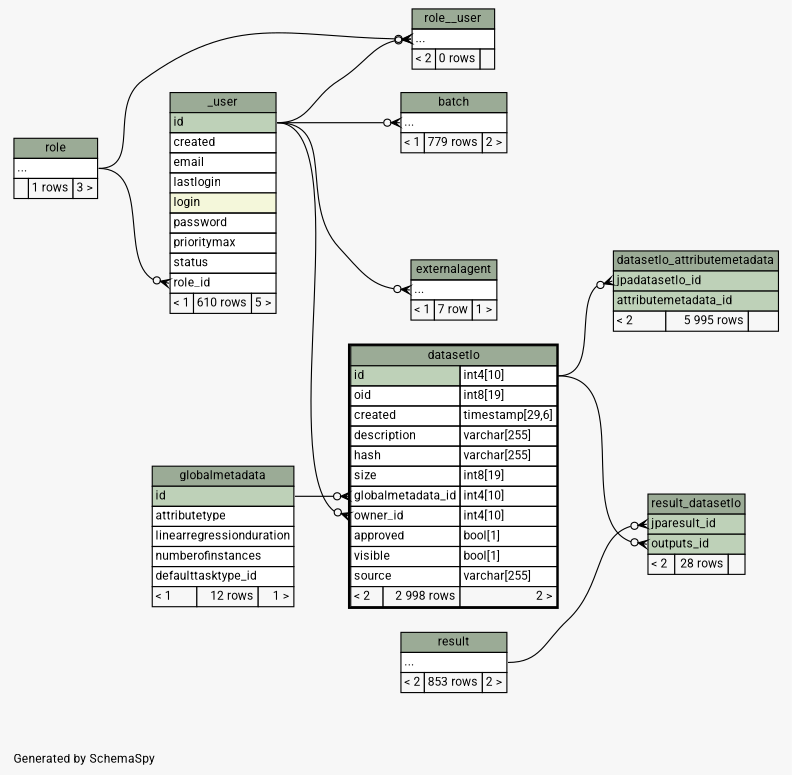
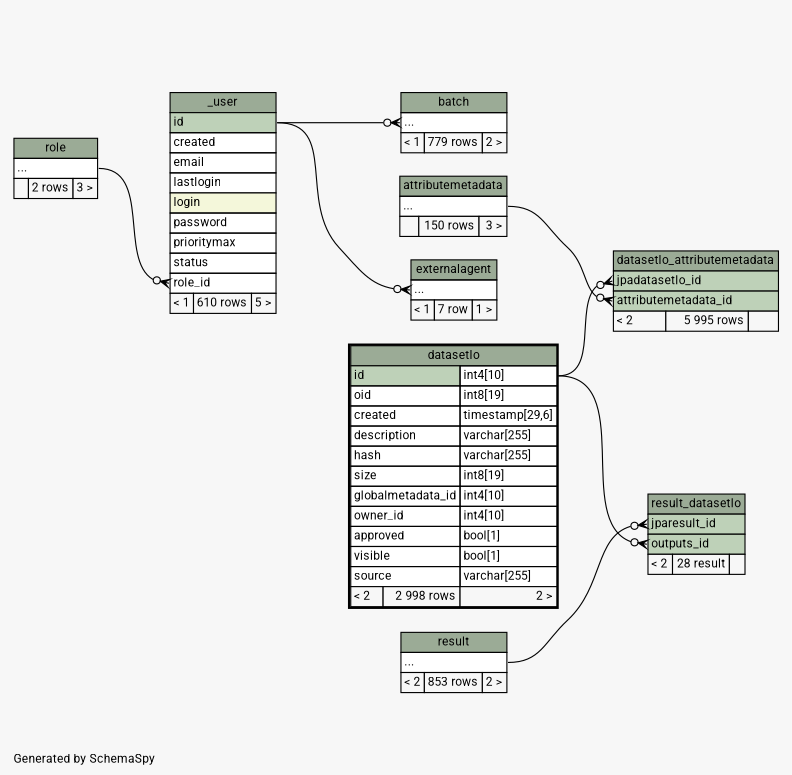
(453, 39) -> none
(51, 188) -> (51, 188)
none -> (453, 206)
(314, 312) -> none
(222, 536) -> none
(703, 564) -> (702, 564)
